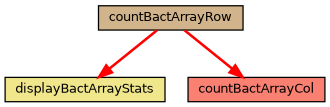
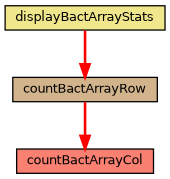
(133, 49) -> (85, 47)
